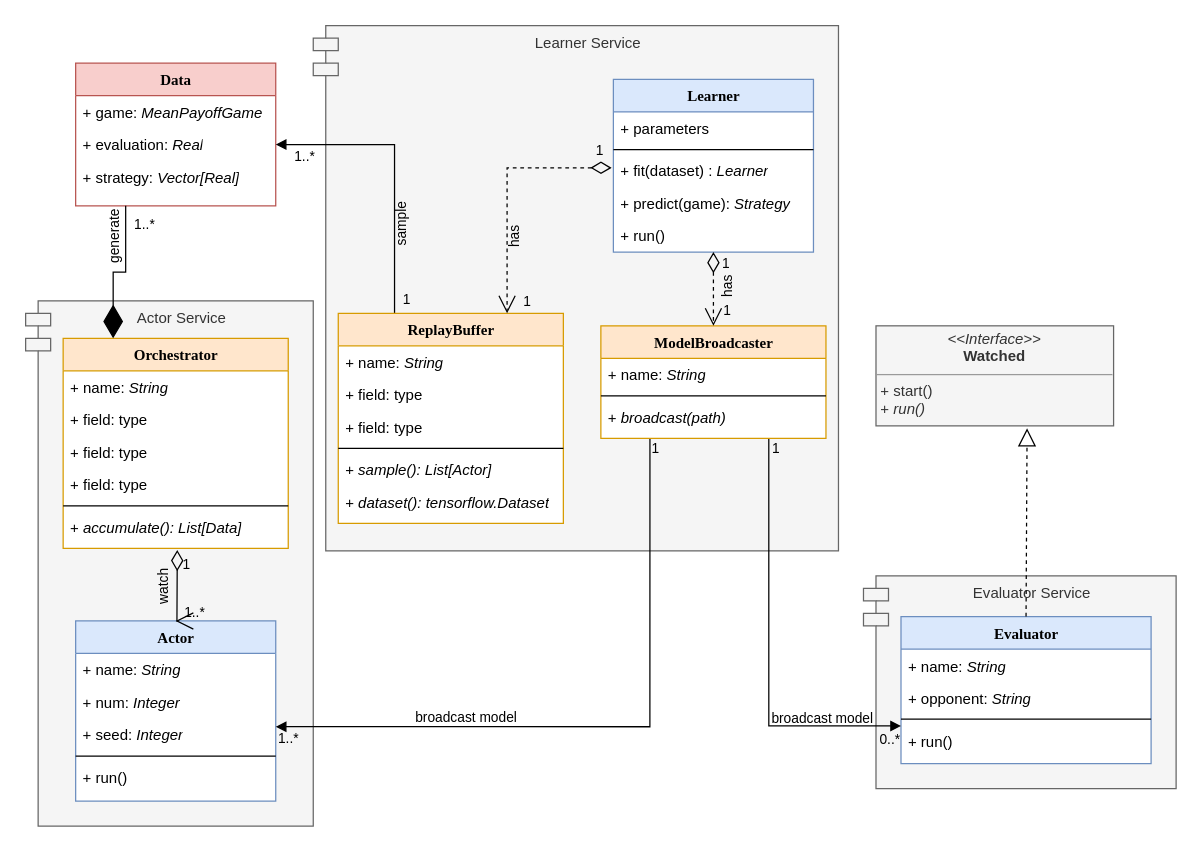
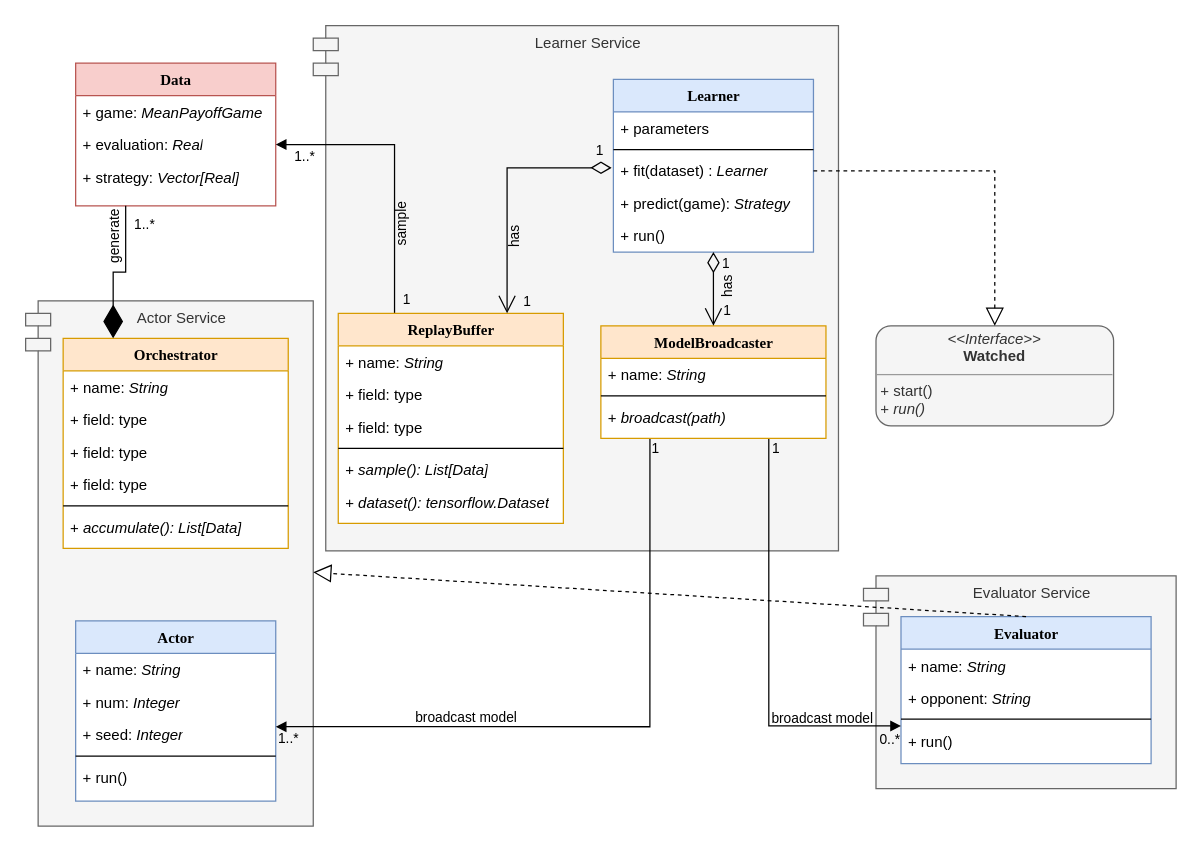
none -> (972, 171)
(507, 197) -> (507, 197)
(713, 298) -> (713, 298)
(994, 376) -> (994, 376)
(432, 471) -> (428, 471)
(1026, 531) -> (678, 595)
(177, 595) -> none
